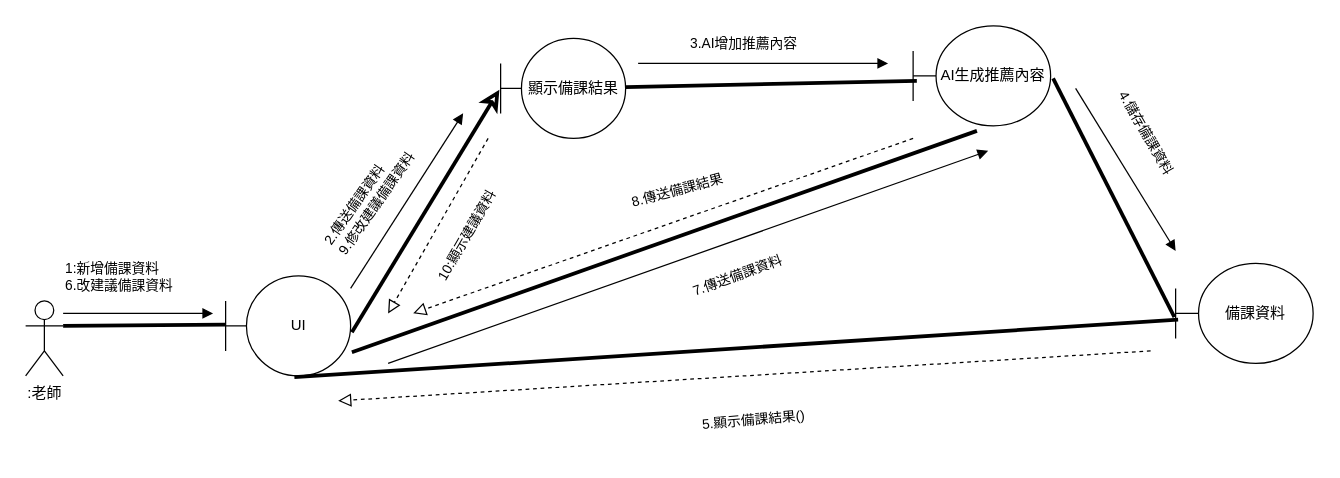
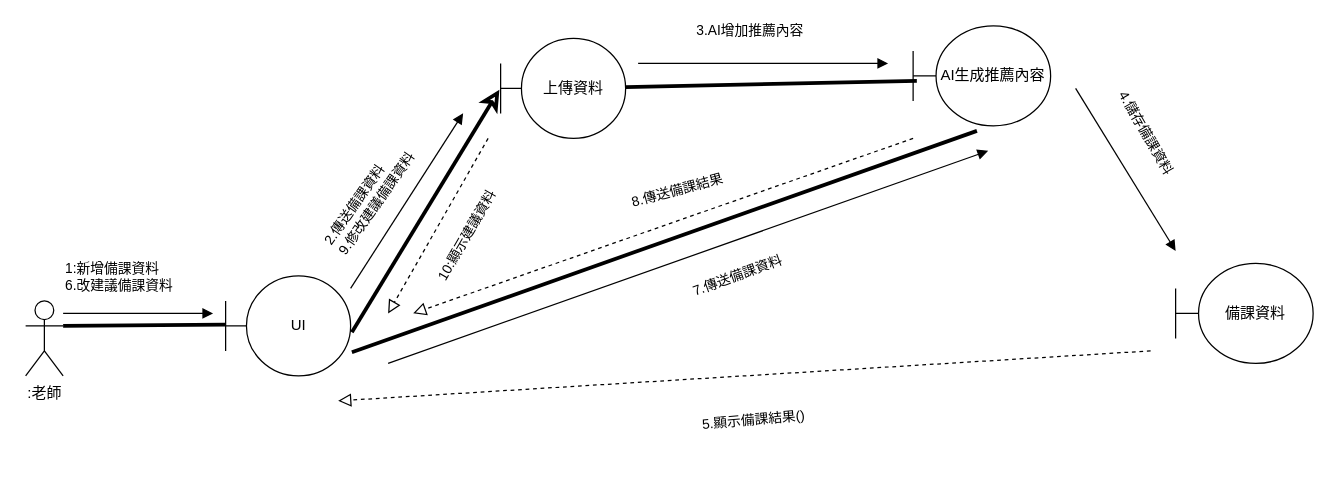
(763, 51) -> (769, 38)
(574, 88) -> (574, 88)
(1113, 196) -> none
(736, 348) -> none
